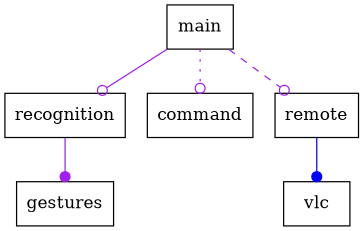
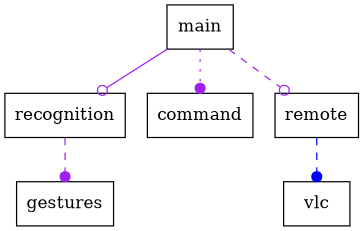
(200, 66) -> (200, 66)
(65, 155) -> (65, 155)
(317, 155) -> (317, 155)
